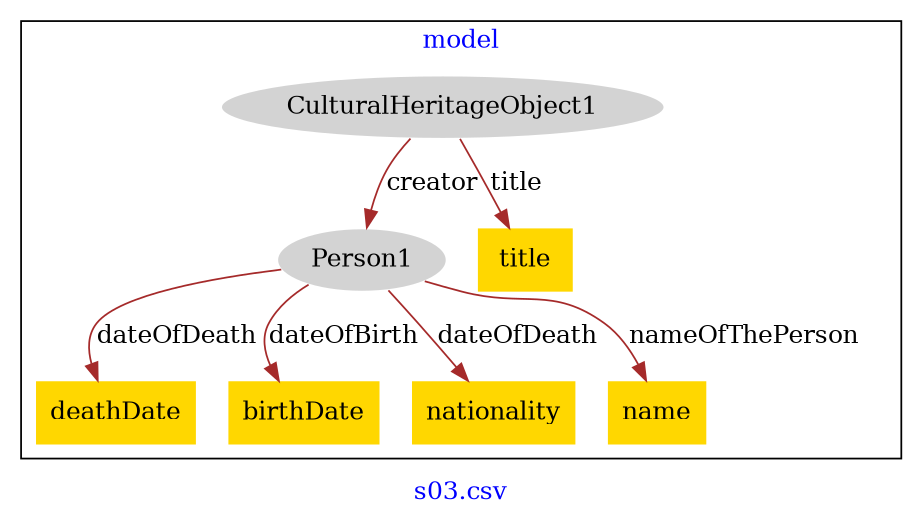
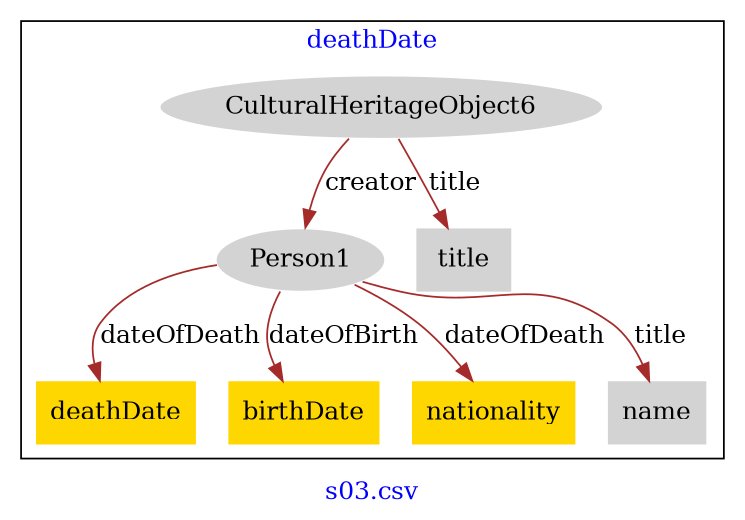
(461, 41) -> (372, 41)
(443, 107) -> (381, 107)
(525, 260) -> (464, 260)
(744, 336) -> (661, 336)
(657, 413) -> (657, 413)
